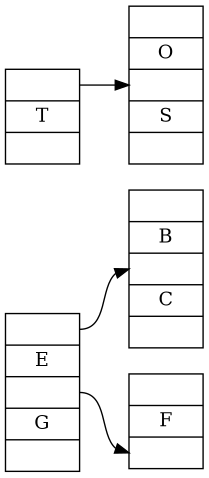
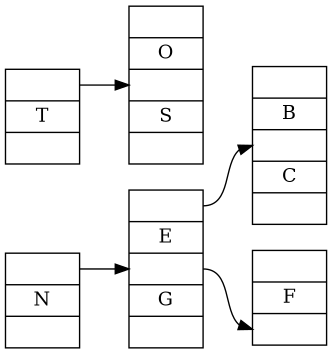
none -> (43, 301)
